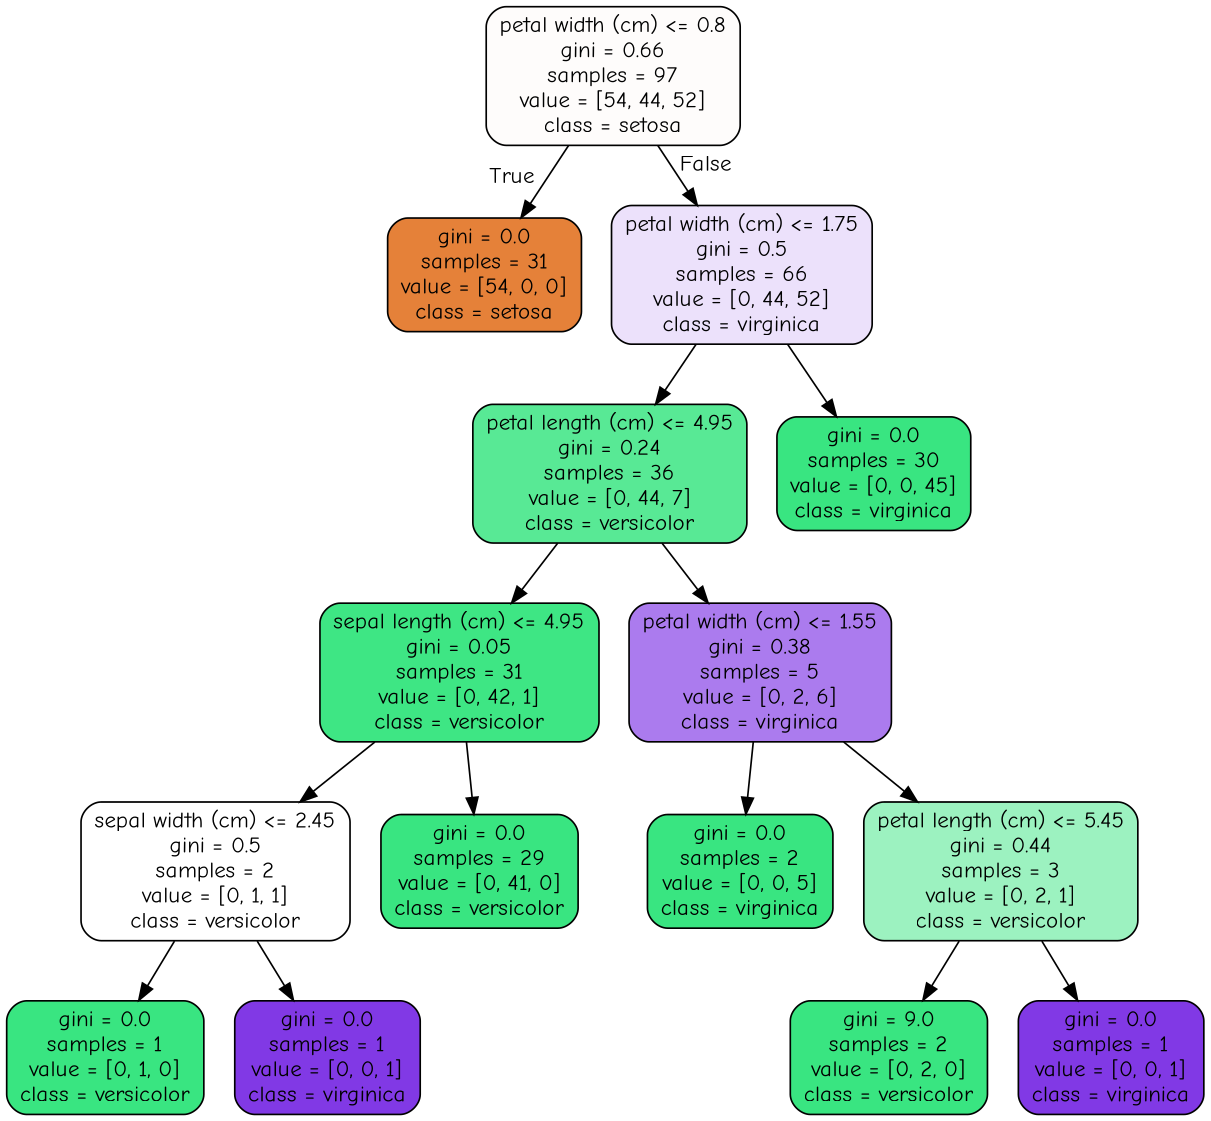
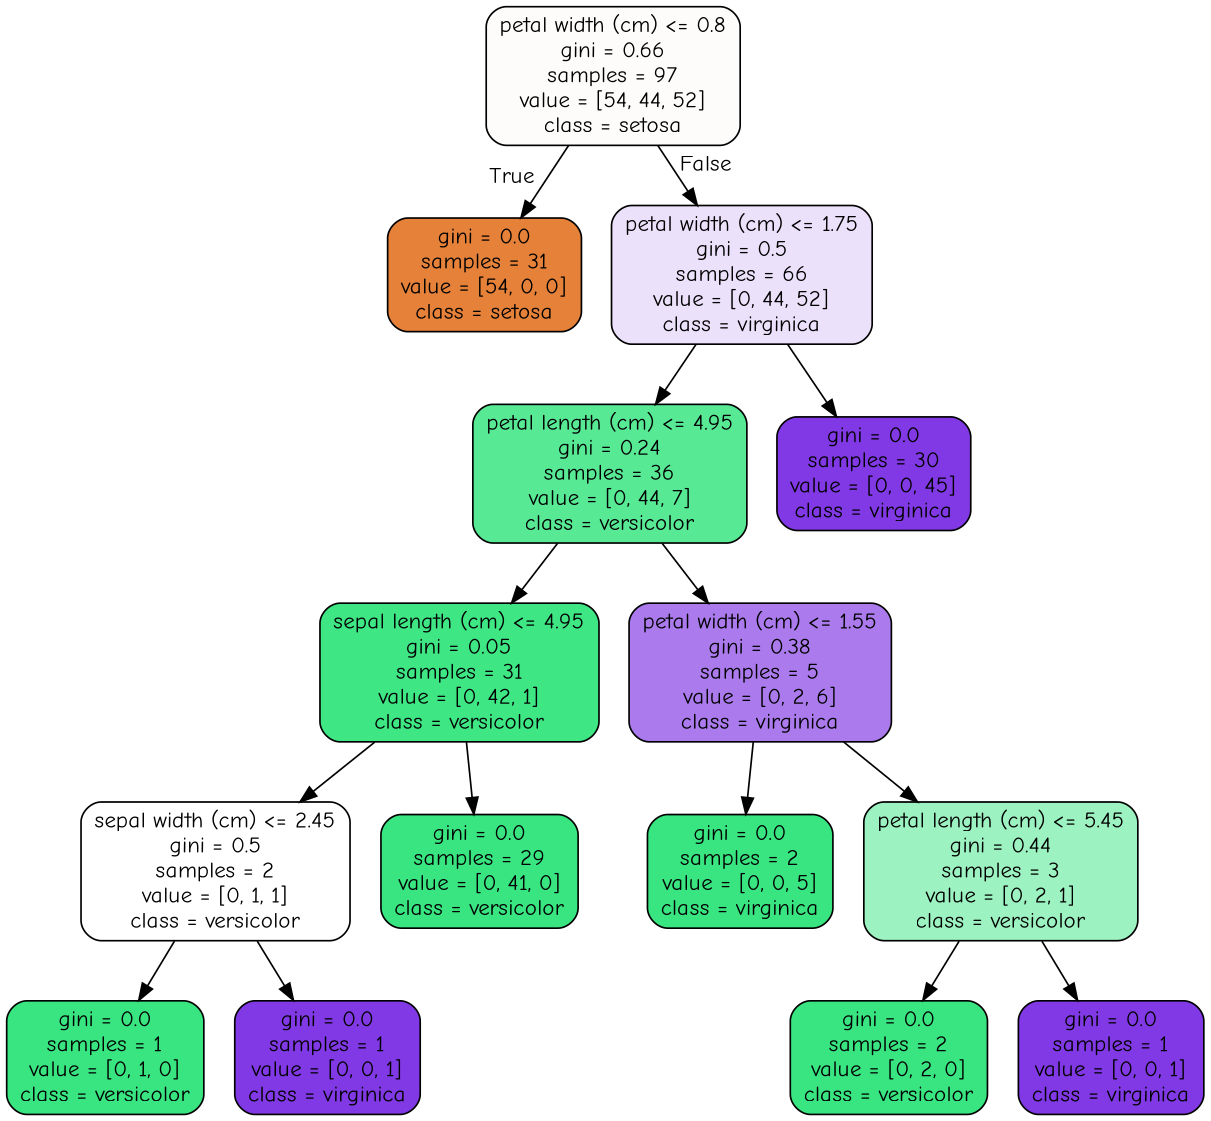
(874, 474) -> (874, 474)
(889, 1058) -> (889, 1058)
